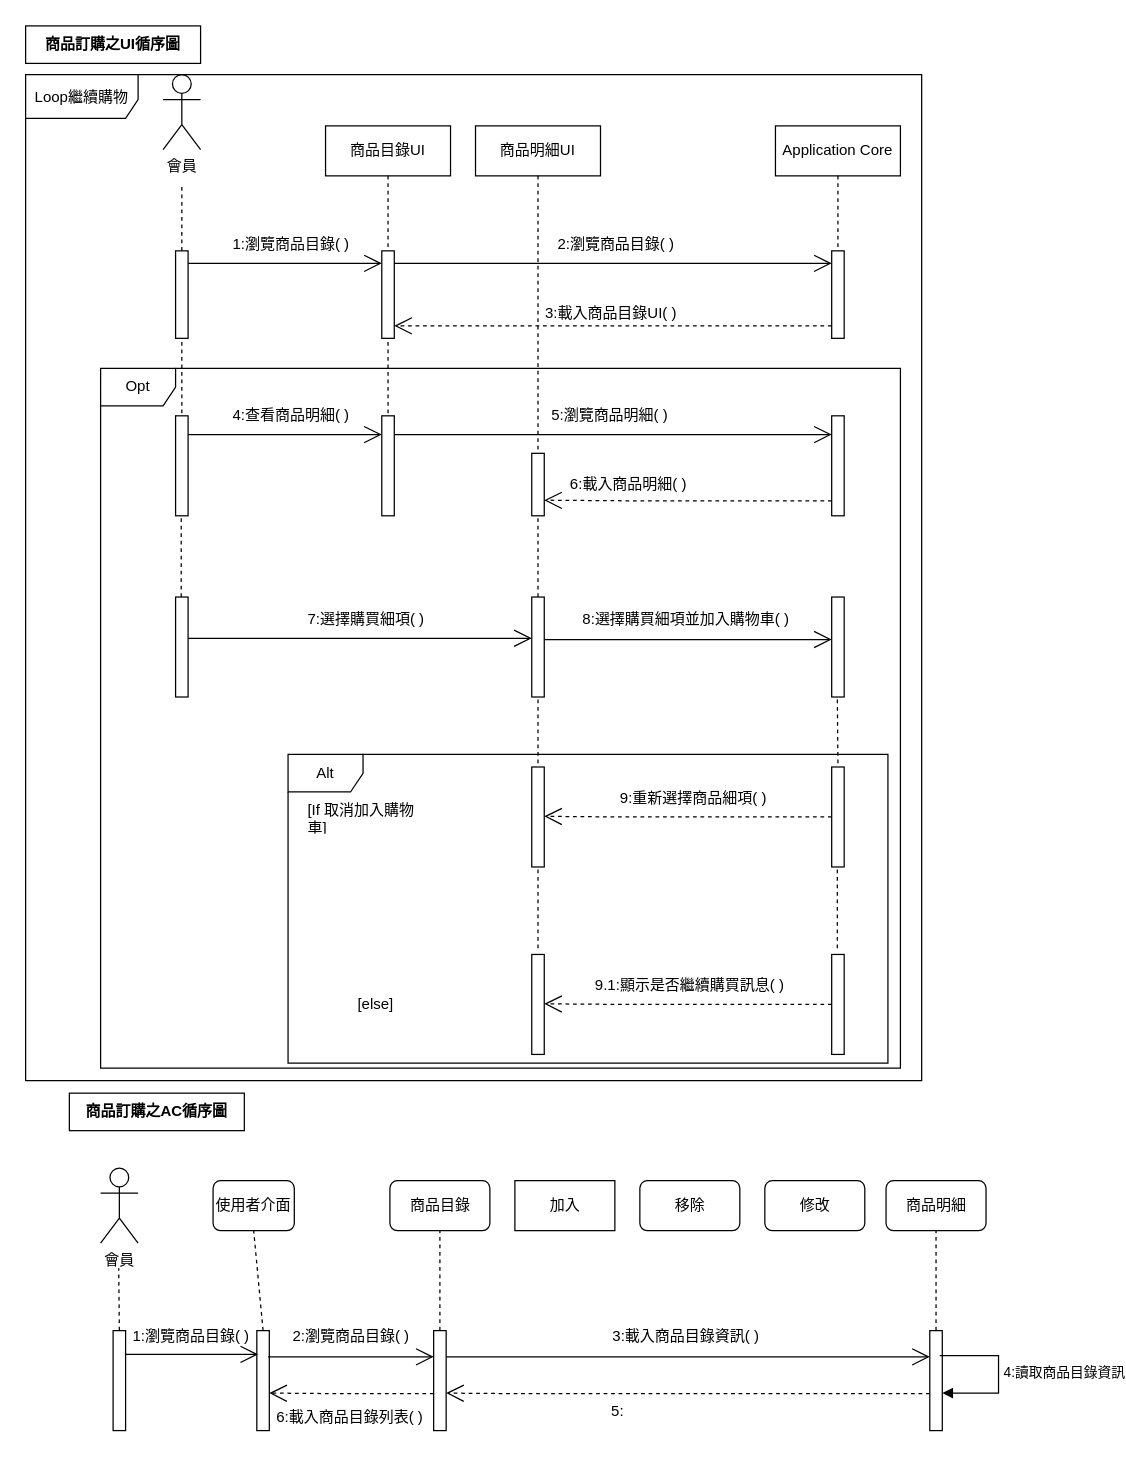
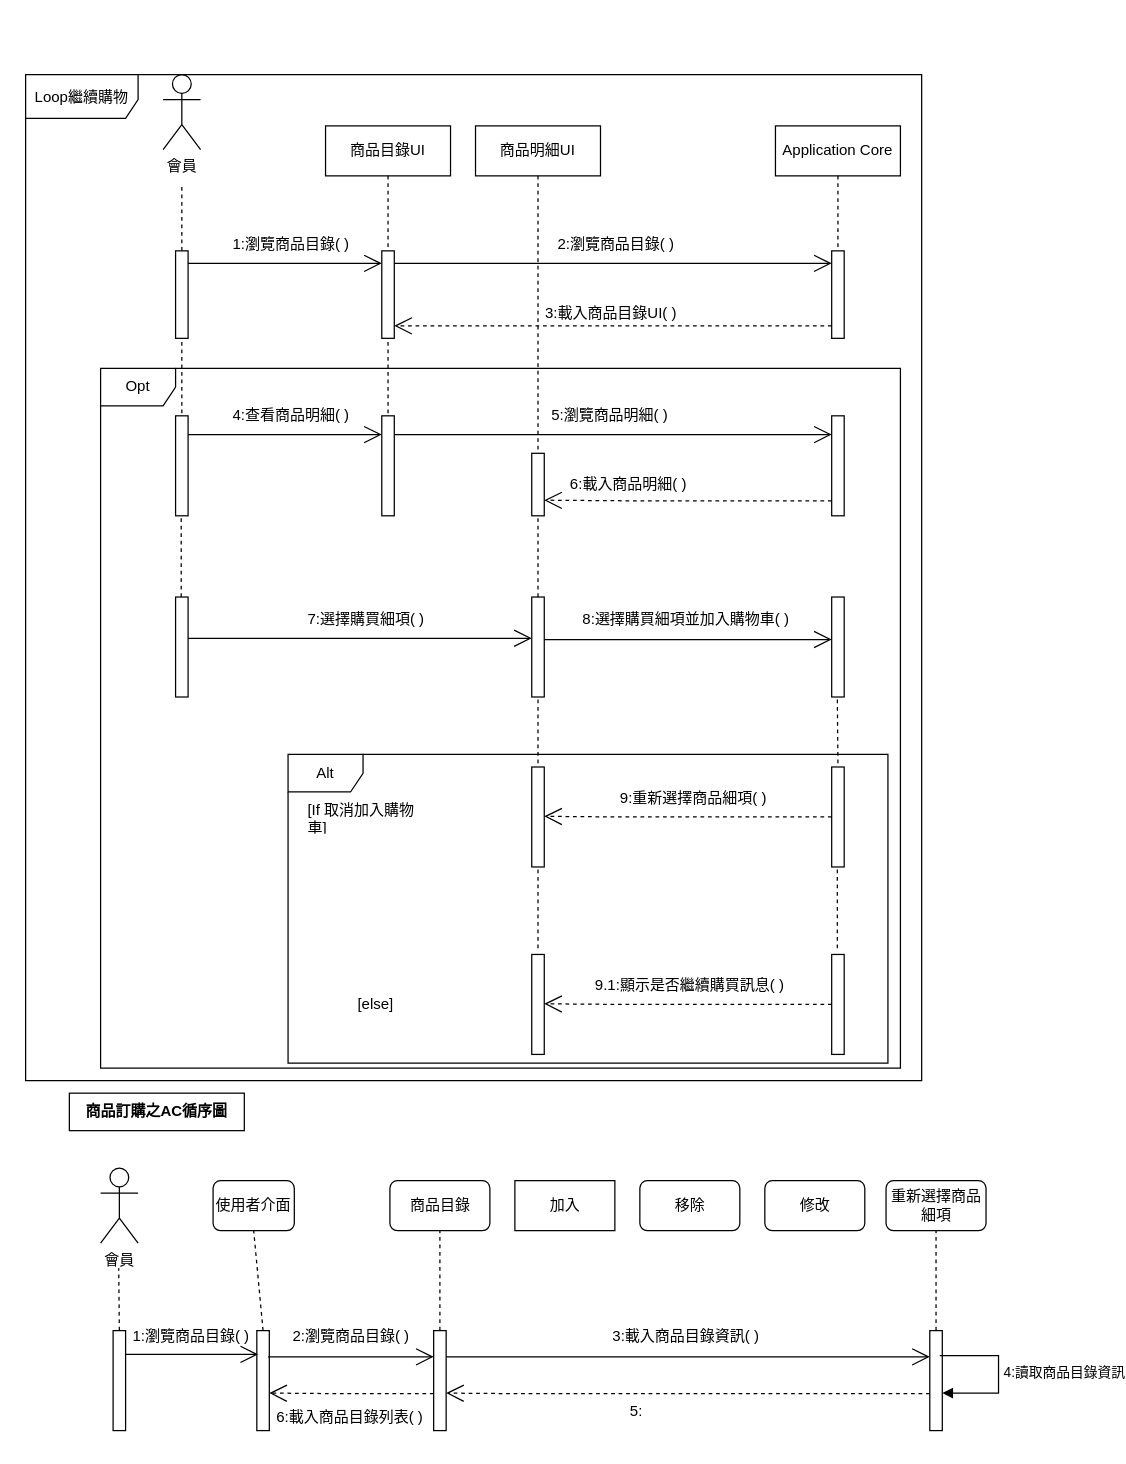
(113, 44) -> none
(937, 1206) -> (937, 1206)
(688, 1412) -> (707, 1412)
